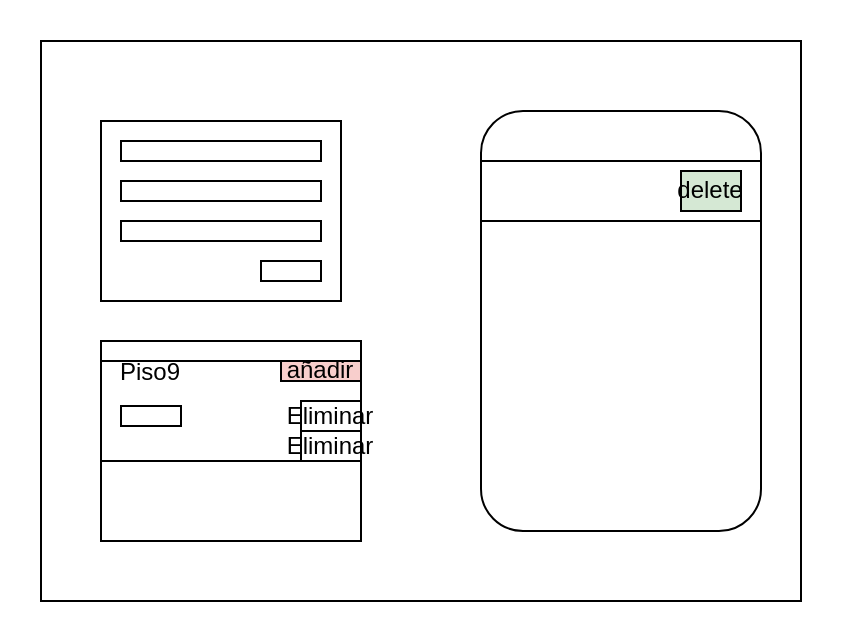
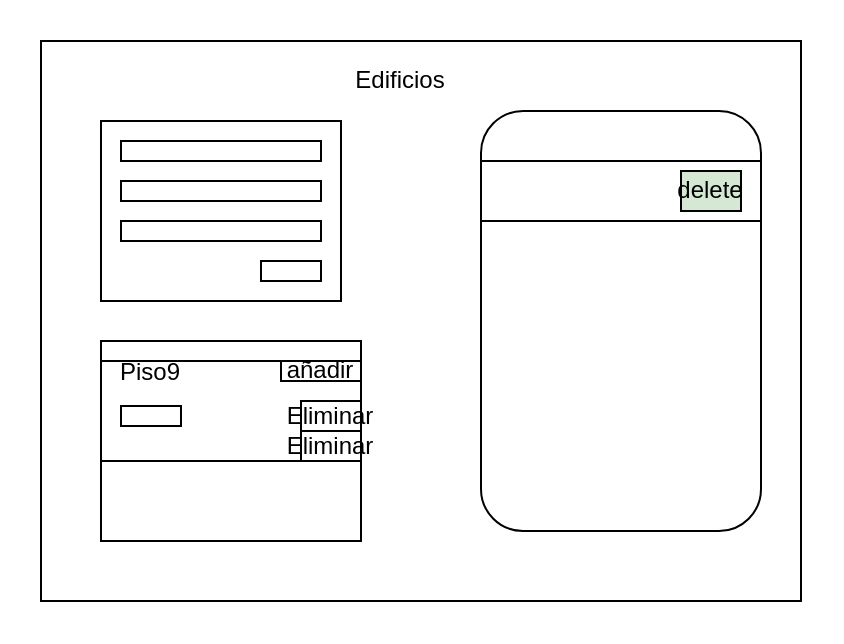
none -> (401, 81)
(321, 371) -> (321, 371)
